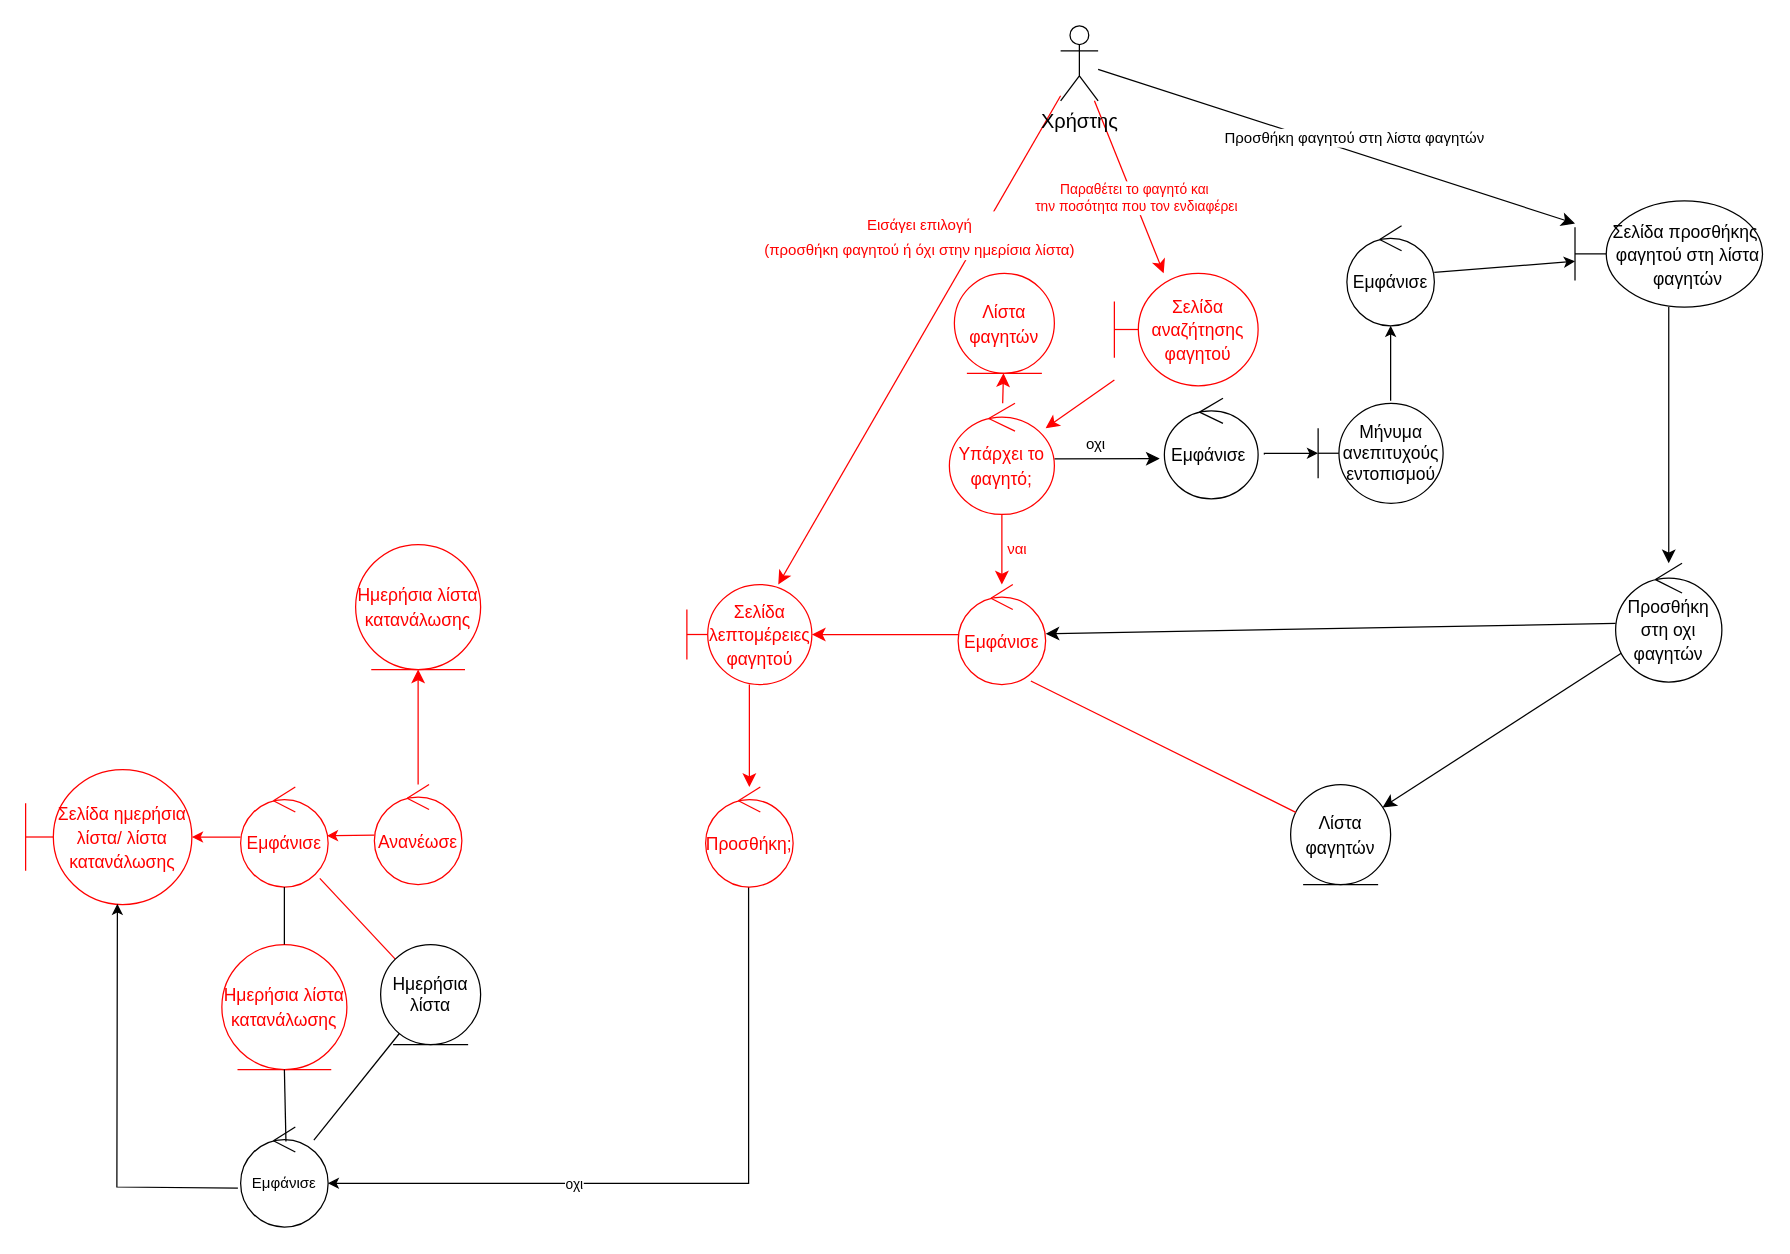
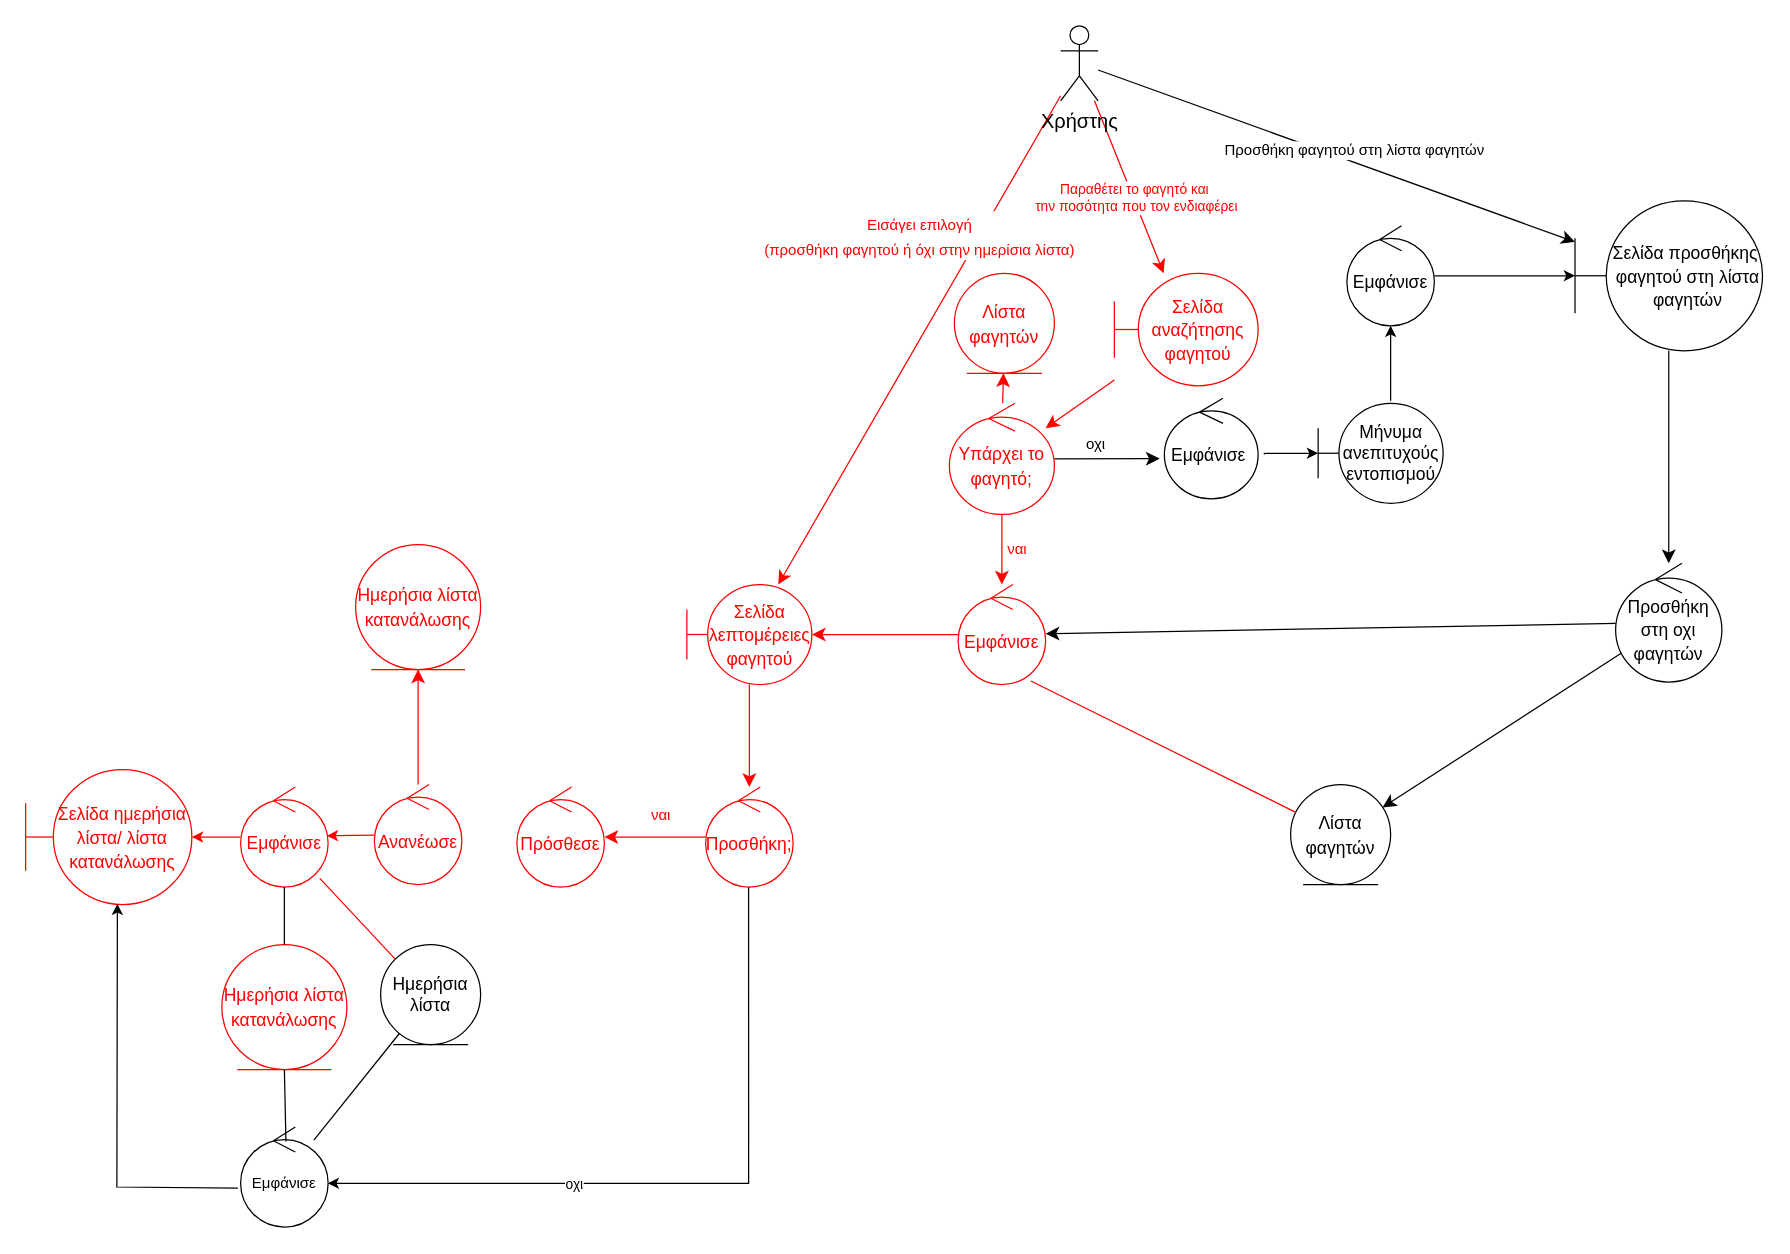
(1669, 254) -> (1669, 276)
none -> (561, 837)
none -> (660, 837)
